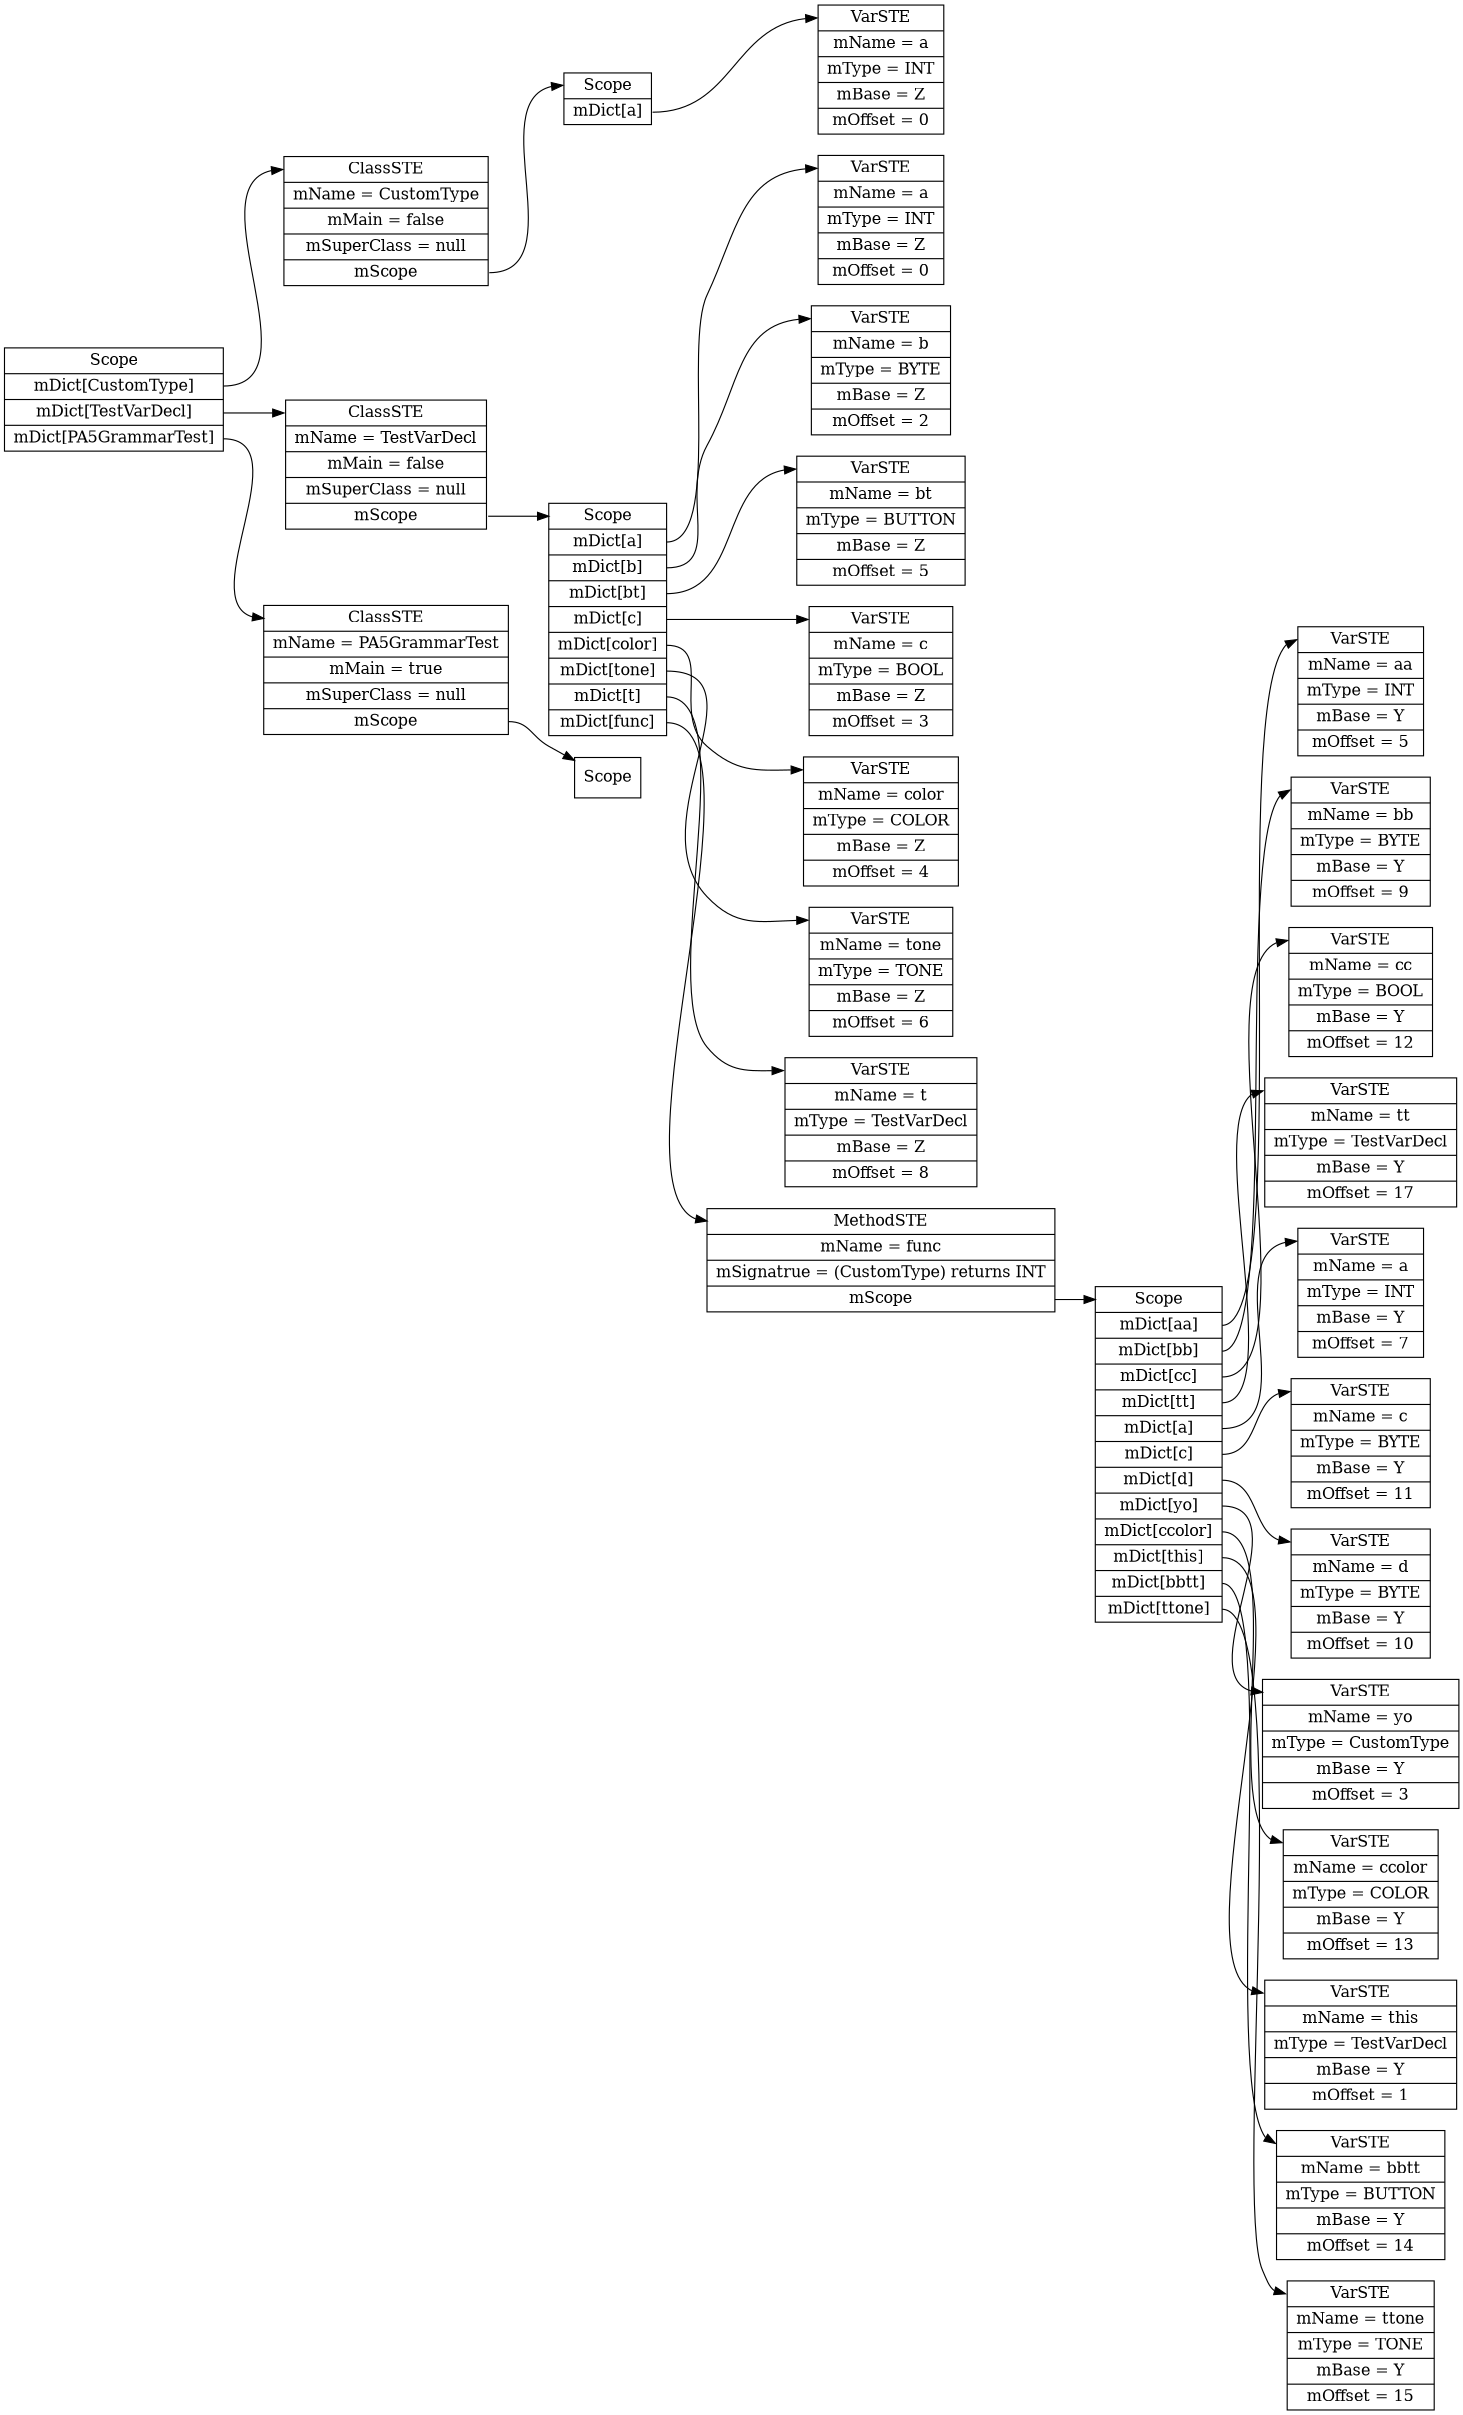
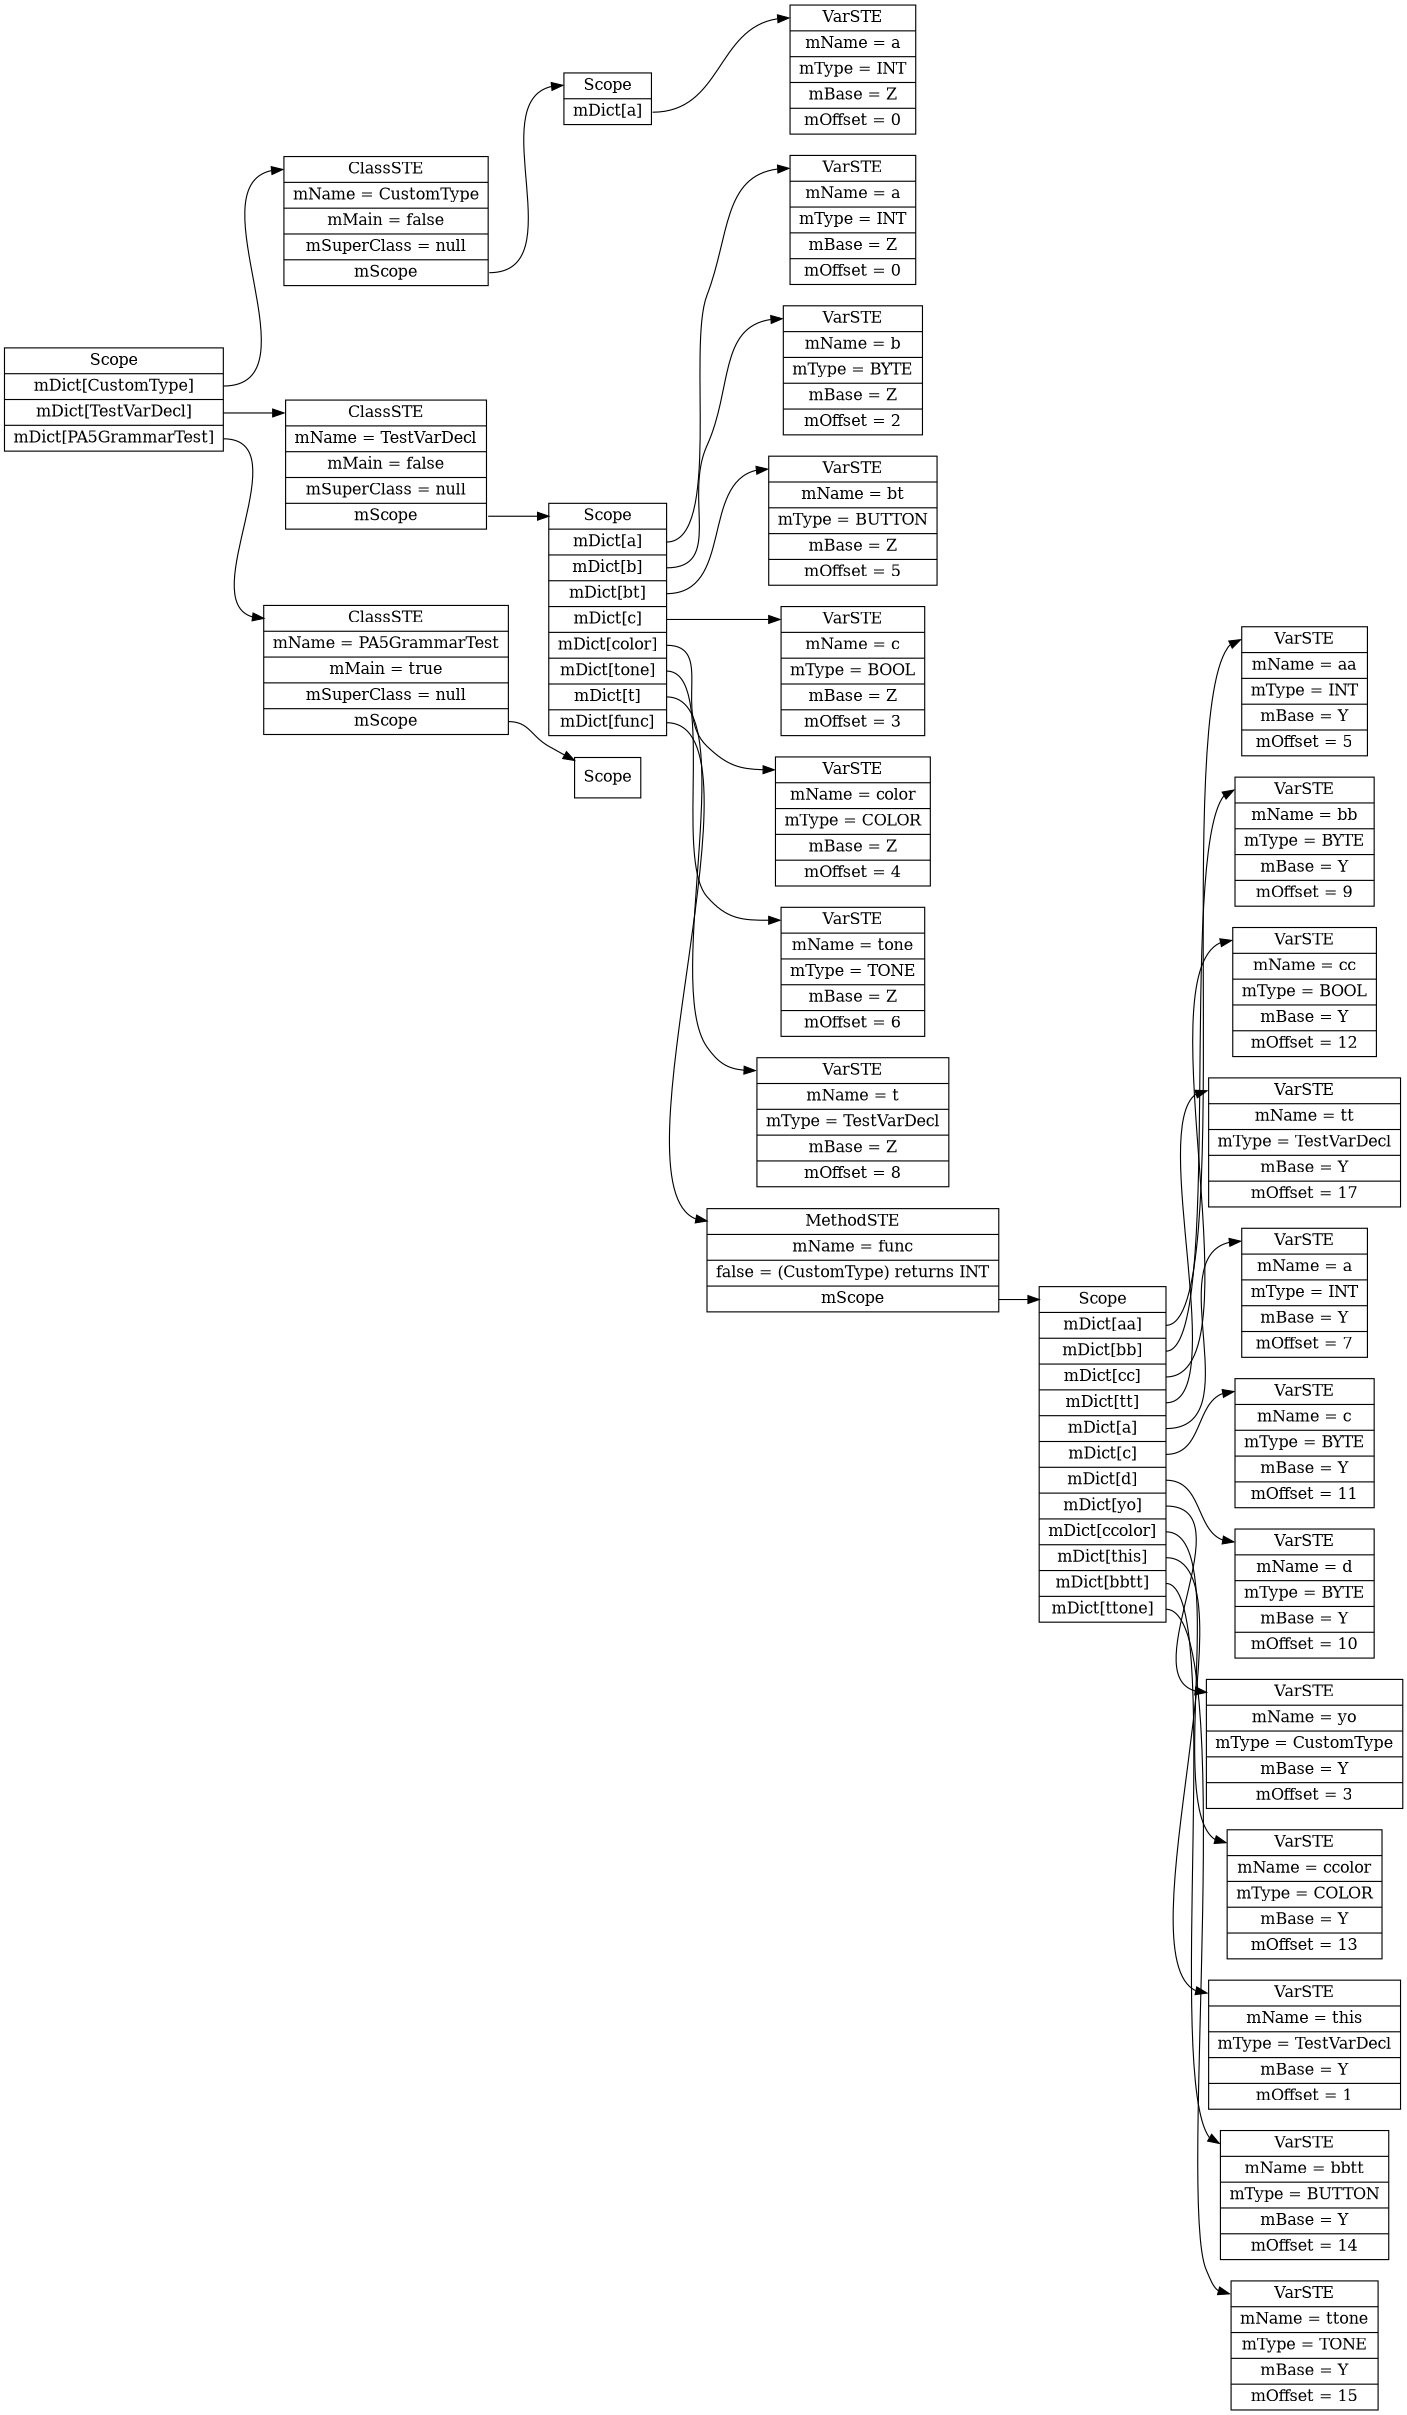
(881, 1273) -> (853, 1273)
